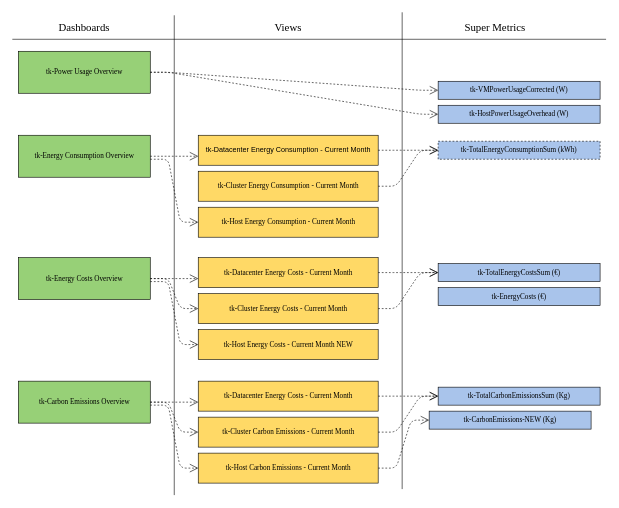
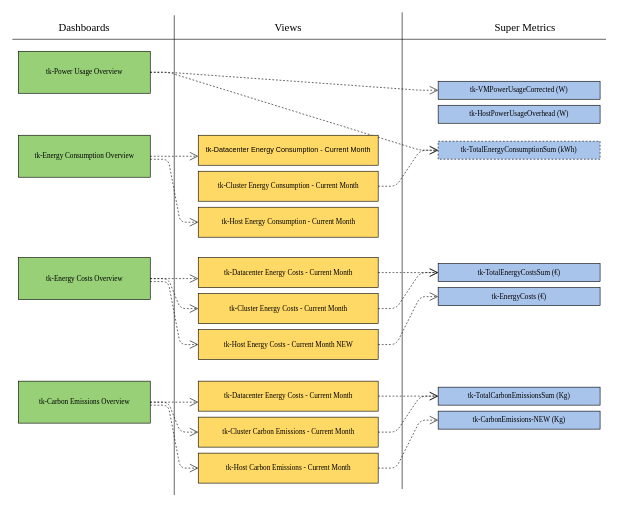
(495, 27) -> (525, 27)
(305, 95) -> (295, 111)
(396, 150) -> none
none -> (408, 322)
(510, 420) -> (519, 420)
